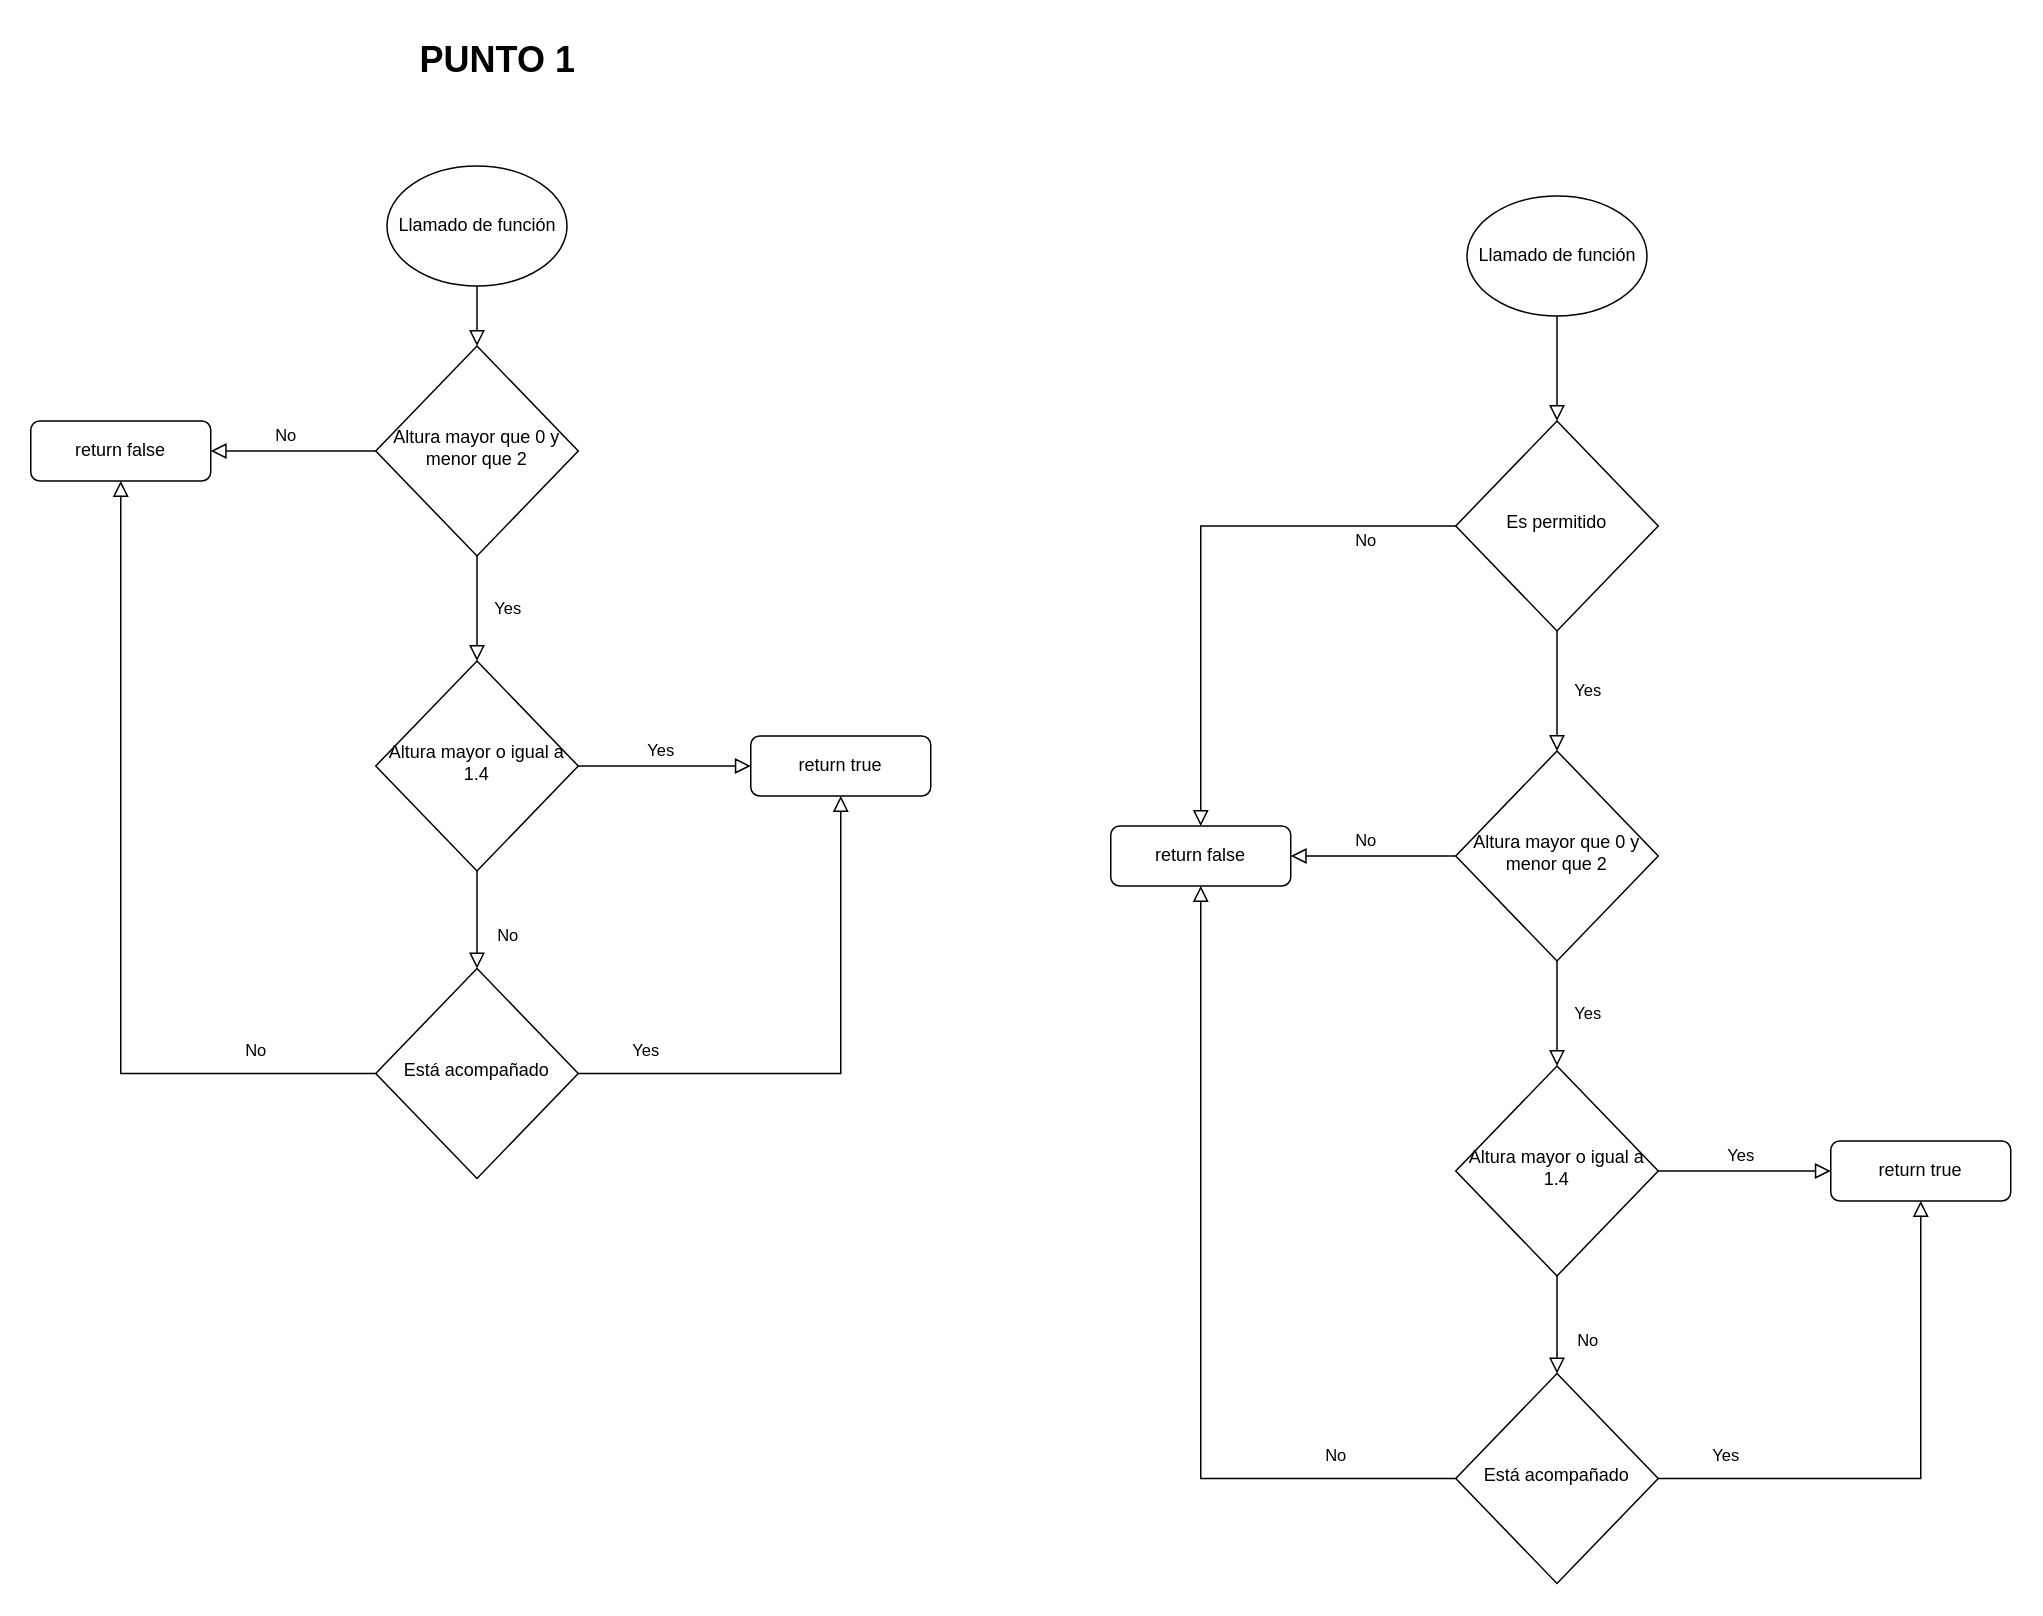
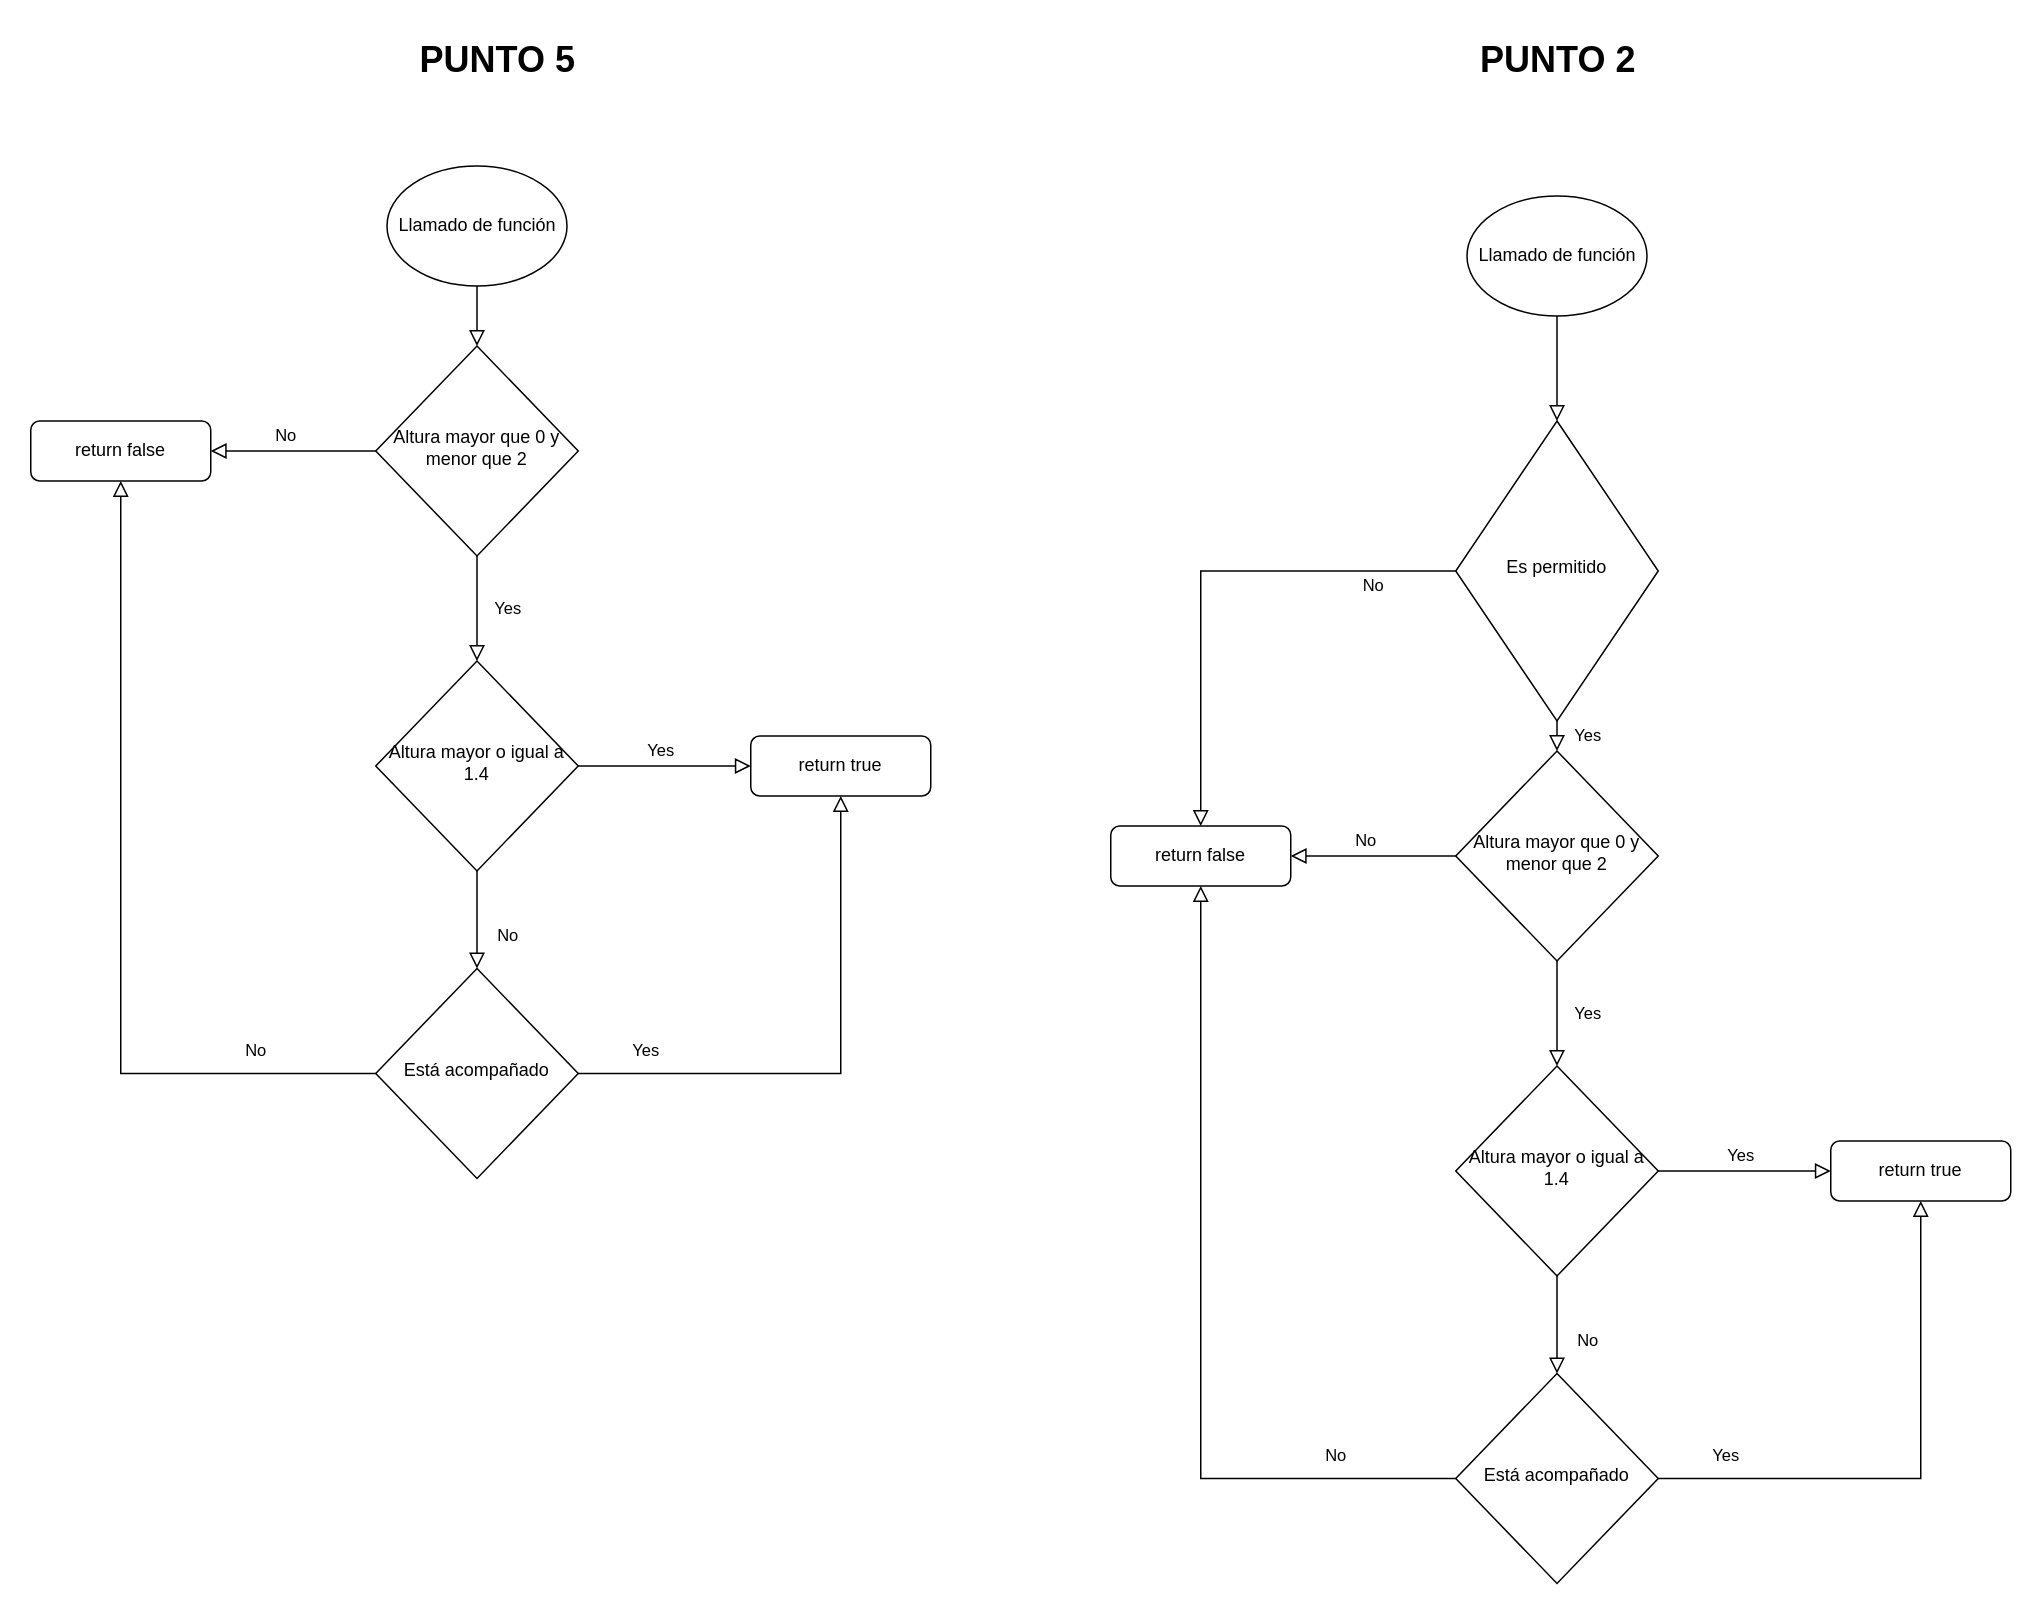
(498, 61) -> (498, 61)
none -> (1557, 61)
(1557, 526) -> (1557, 571)
